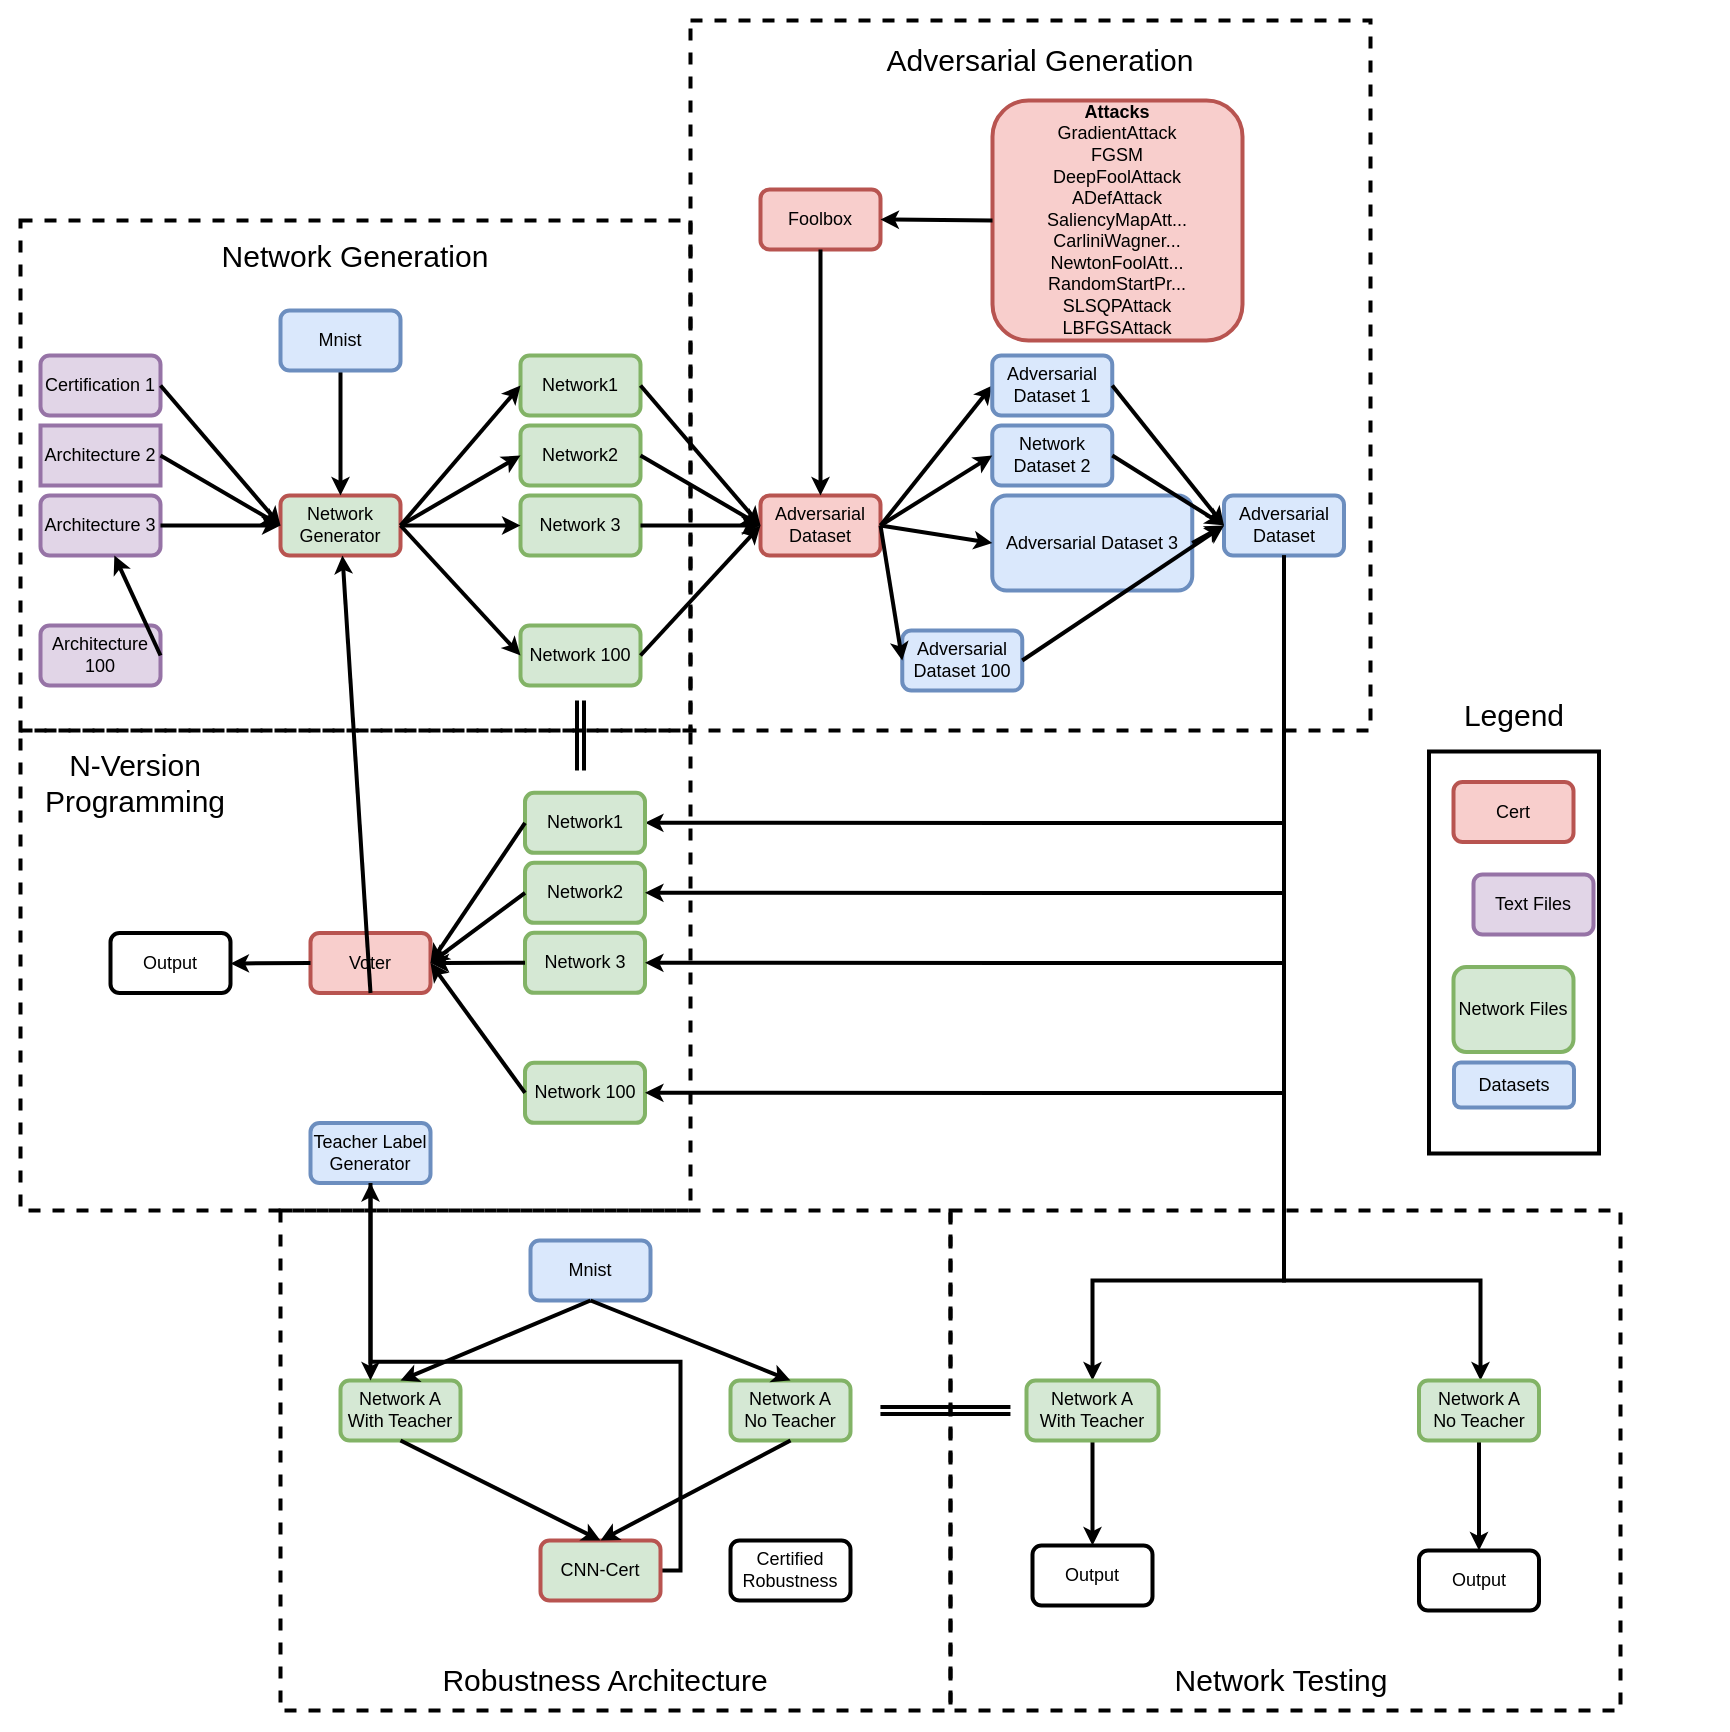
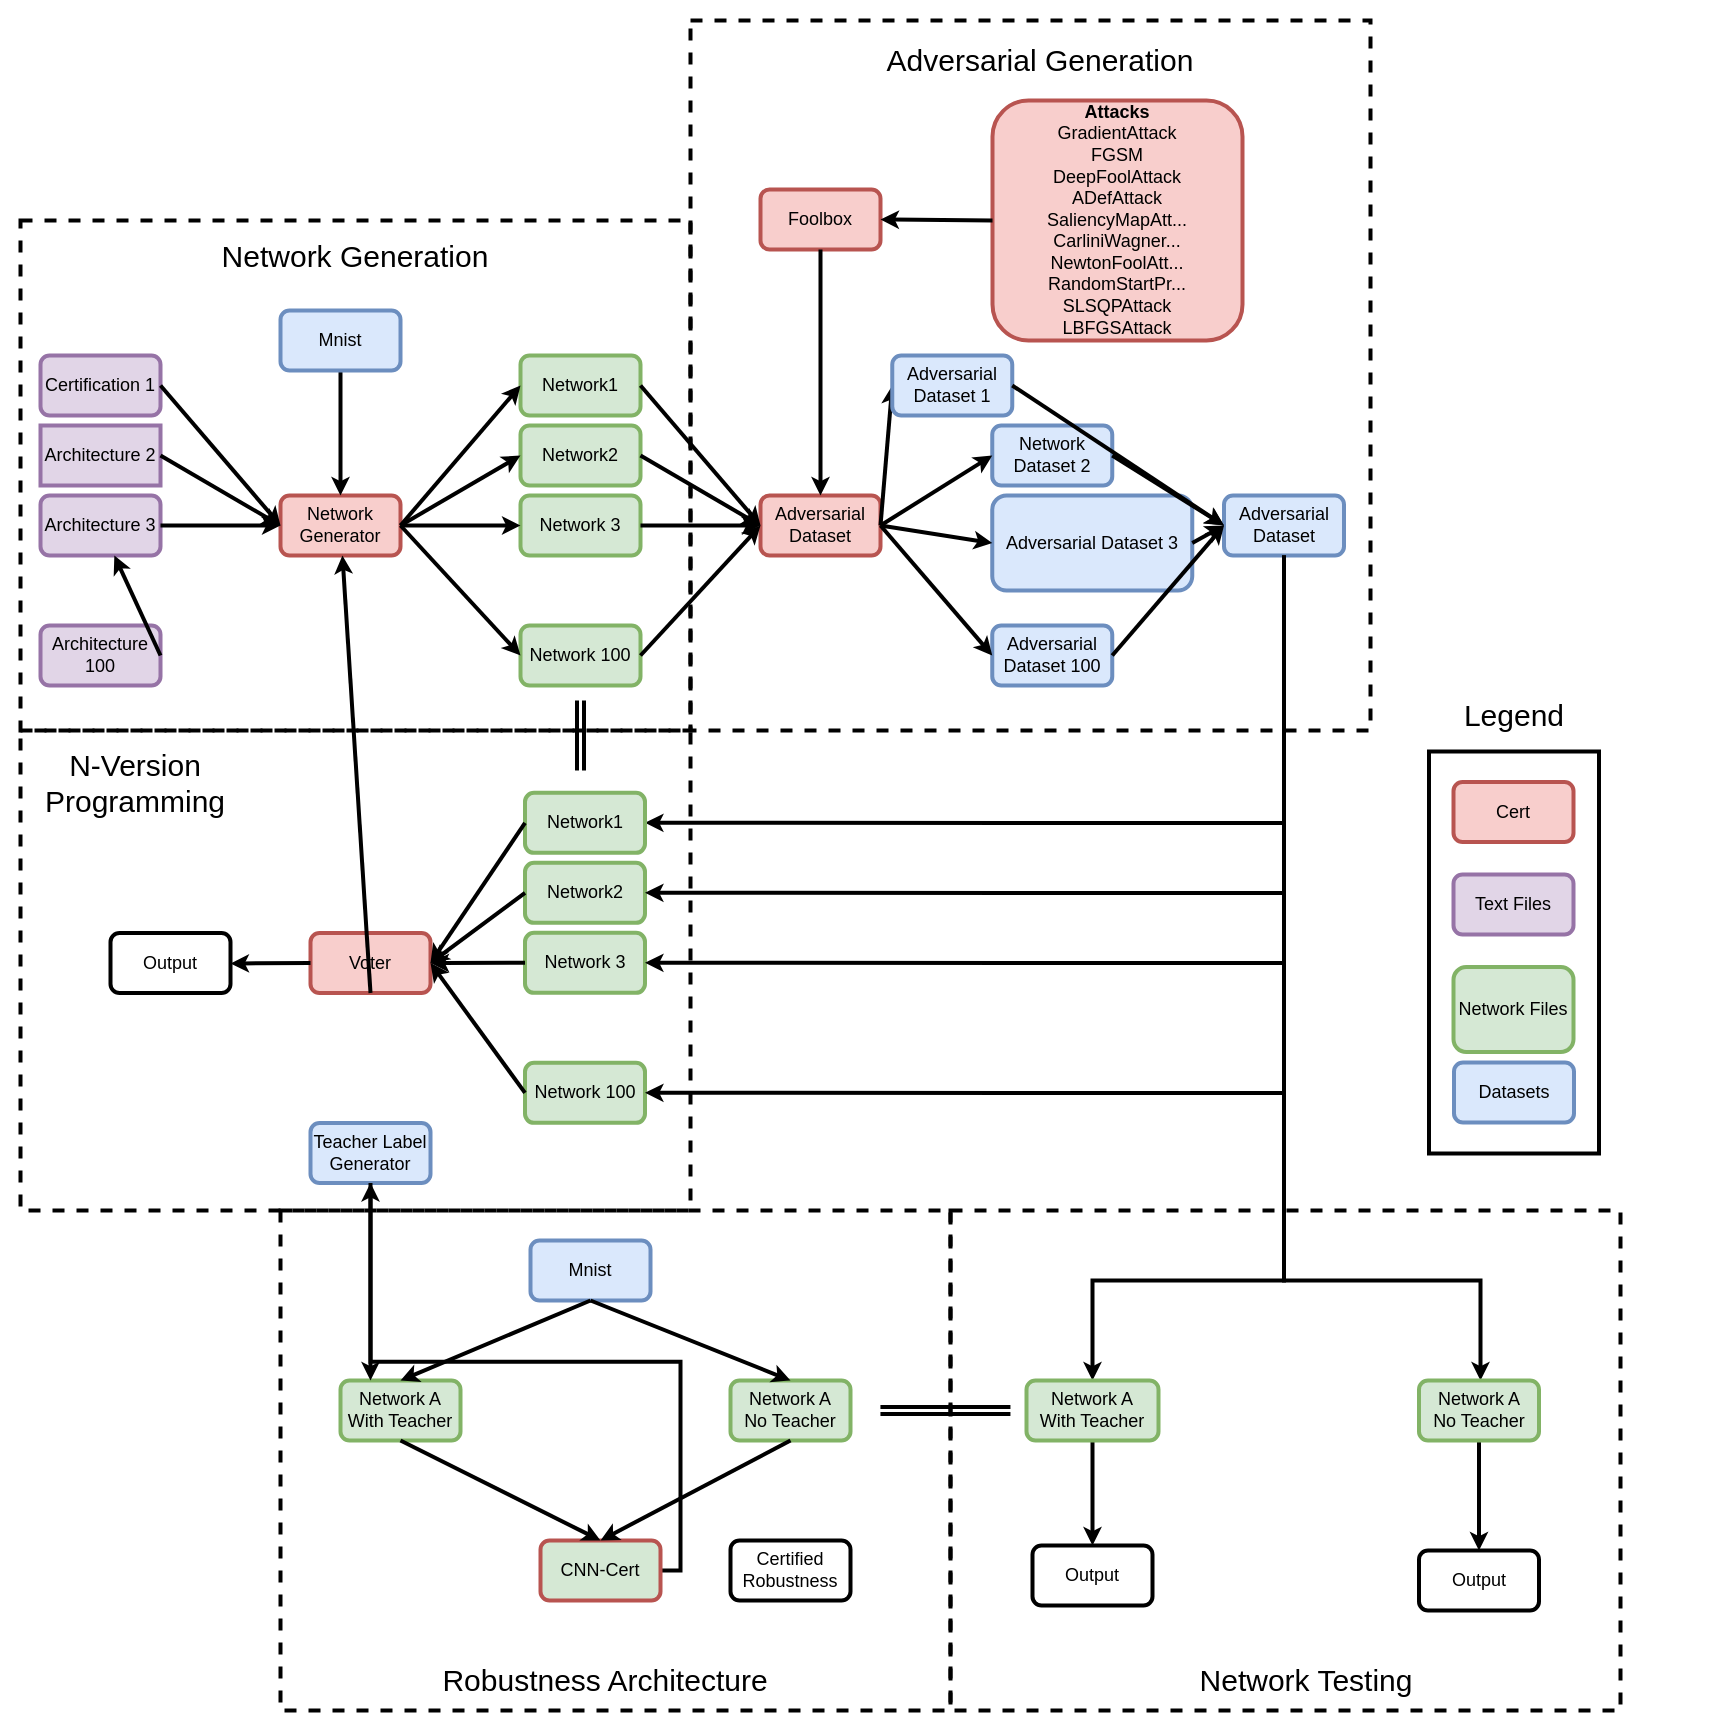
(1052, 386) -> (952, 386)
(341, 526) -> (341, 526)
(962, 661) -> (1052, 656)
(1534, 905) -> (1514, 905)
(1514, 1085) -> (1514, 1093)
(1282, 1681) -> (1307, 1681)
